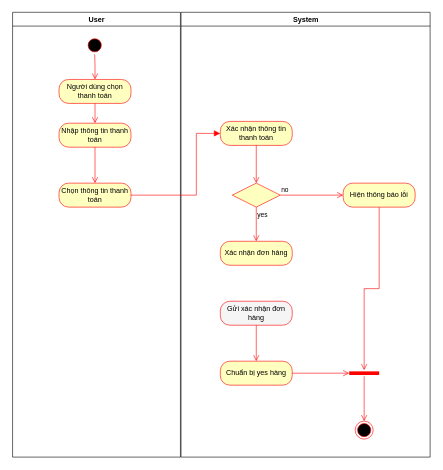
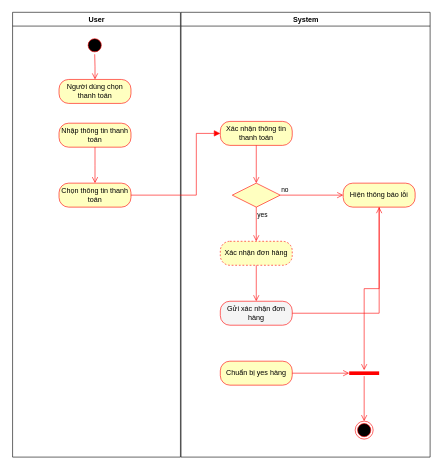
(95, 118) -> none
(257, 254) -> (257, 254)
none -> (257, 283)
(257, 343) -> (347, 314)
